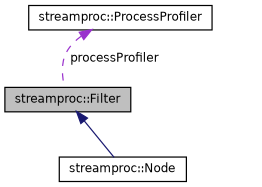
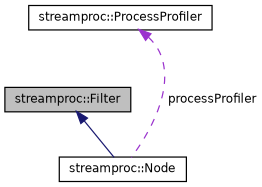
(64, 59) -> (161, 99)
